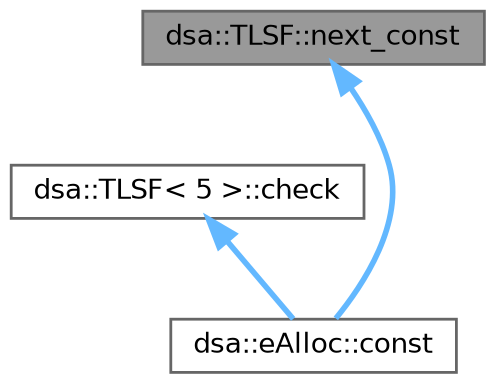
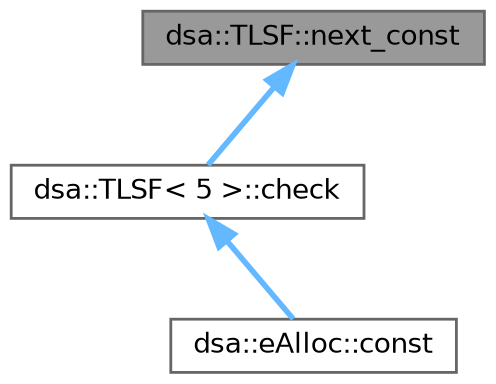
(392, 206) -> (241, 126)
